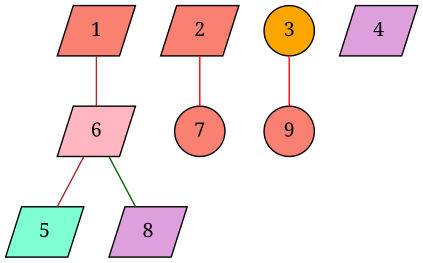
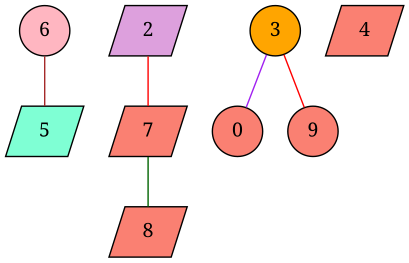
(96, 31) -> none
(200, 31) -> (148, 31)
(379, 31) -> (365, 31)
(96, 131) -> (45, 31)
(200, 131) -> (148, 131)
none -> (238, 131)
(122, 182) -> (148, 182)
(148, 232) -> (148, 232)
